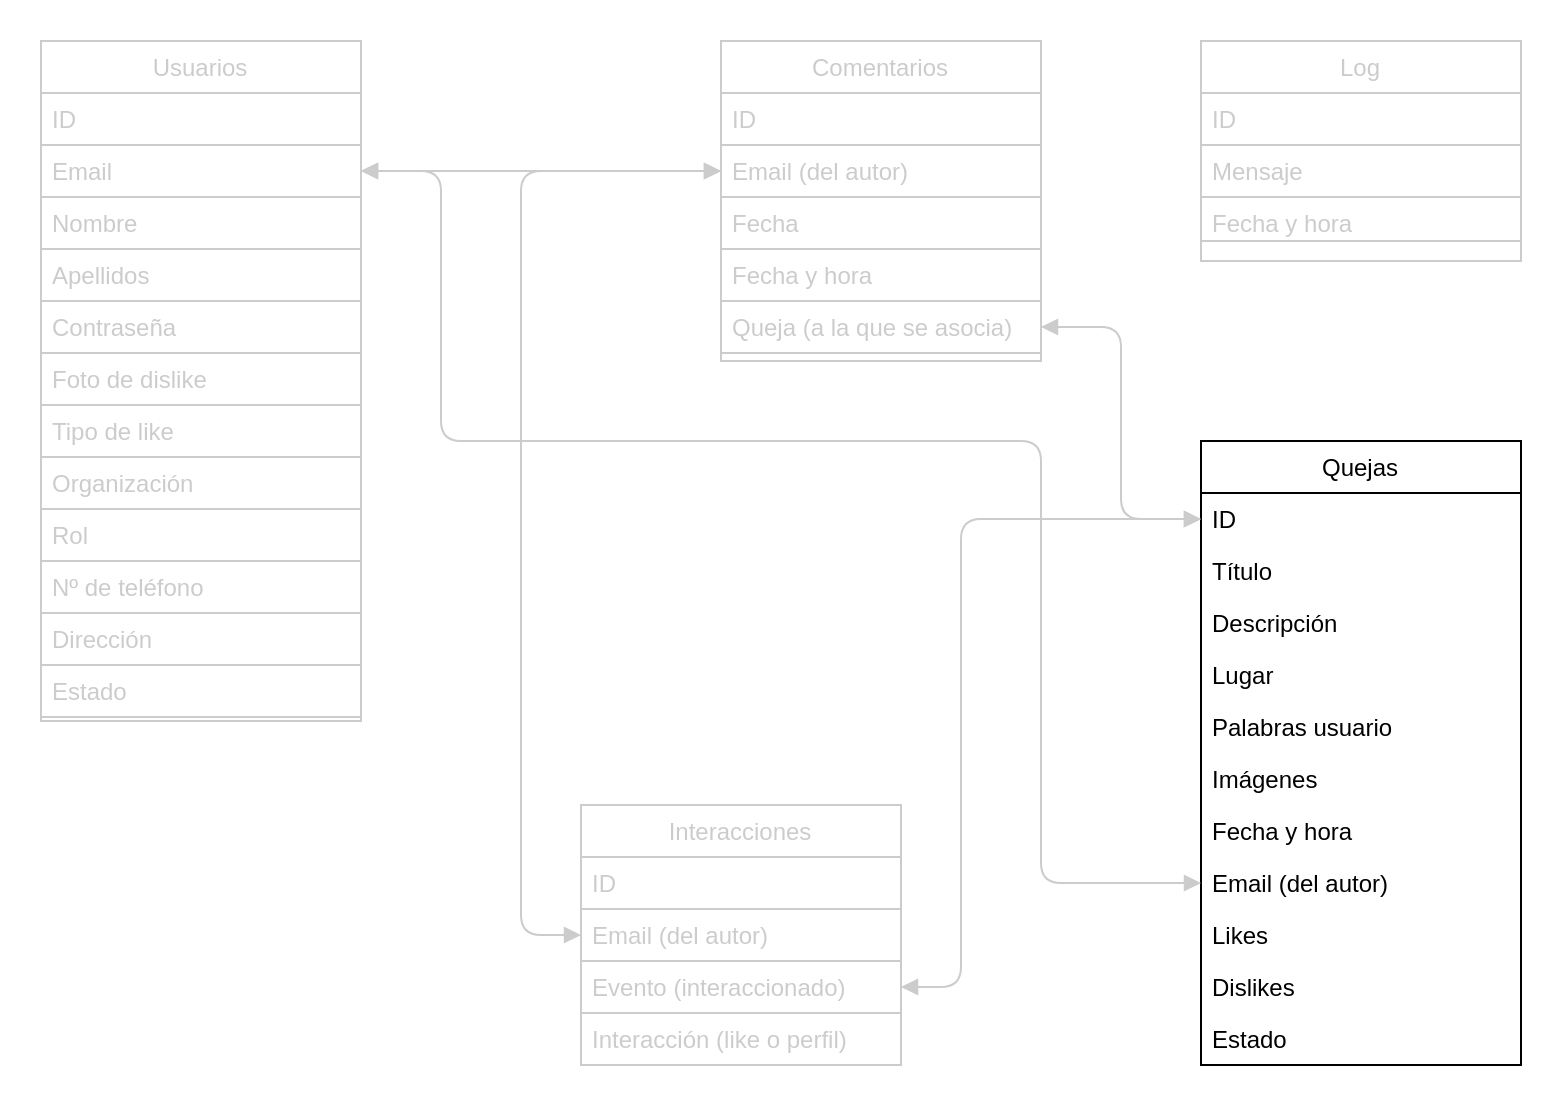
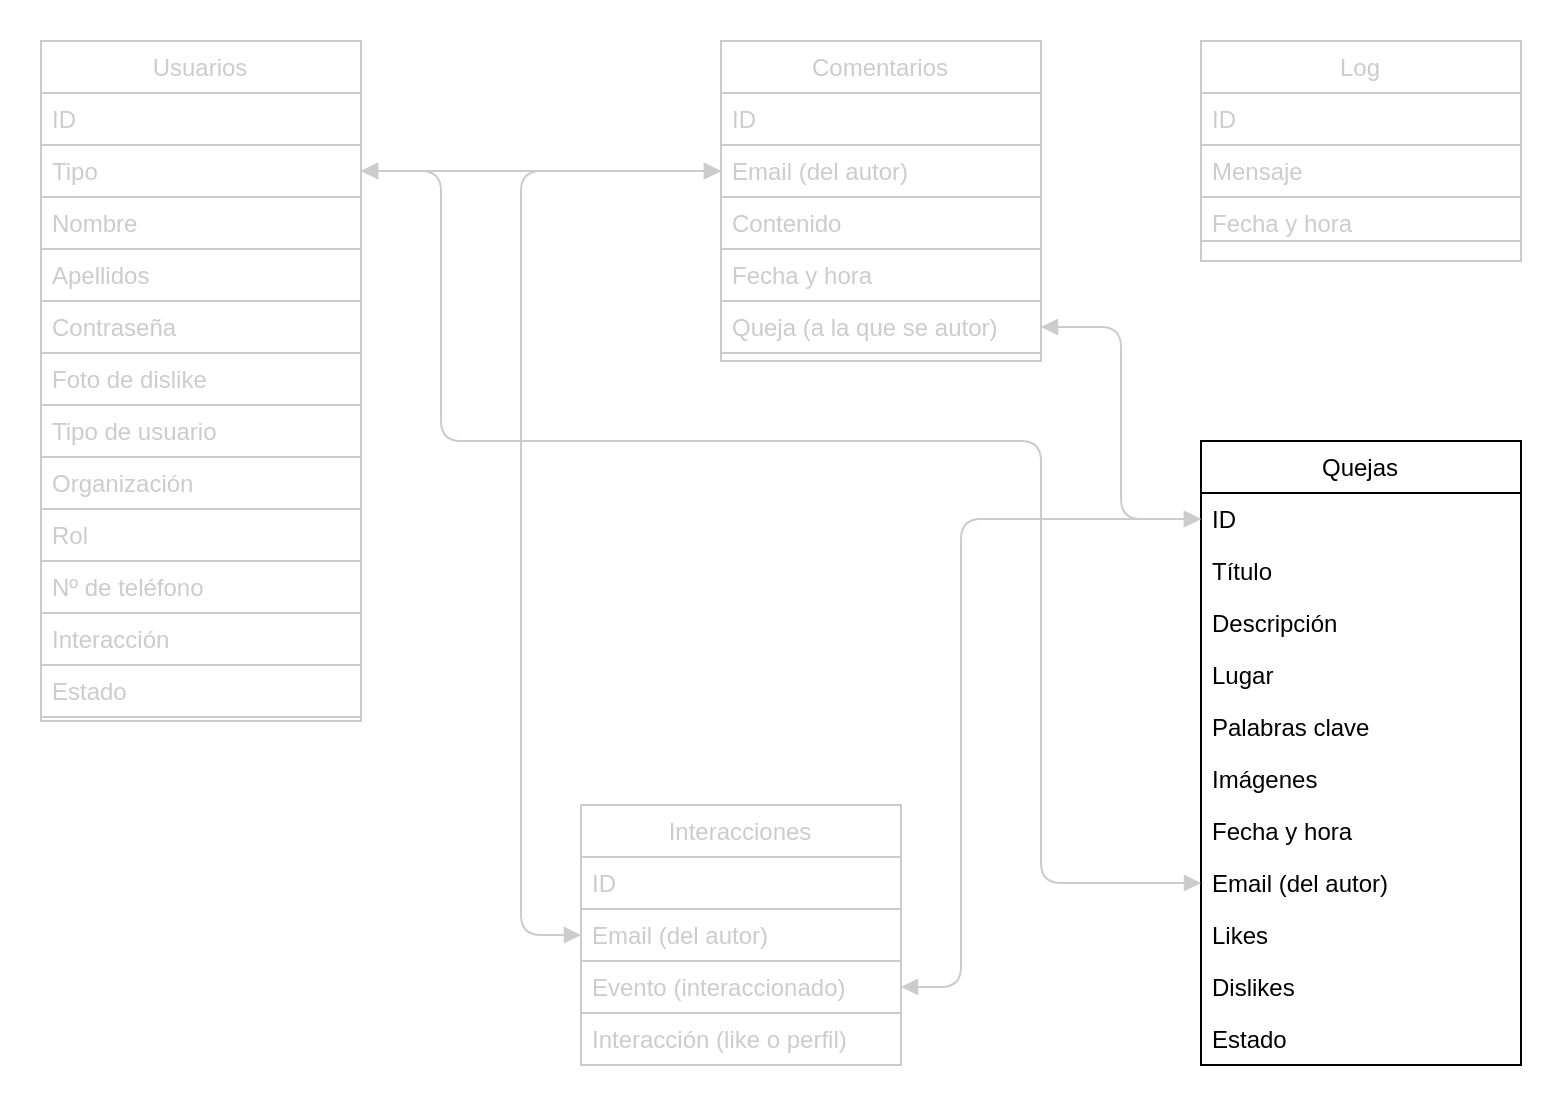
(79, 172) -> (76, 172)
(766, 224) -> (789, 224)
(885, 328) -> (881, 328)
(117, 432) -> (140, 432)
(106, 640) -> (123, 640)
(1310, 728) -> (1297, 728)
